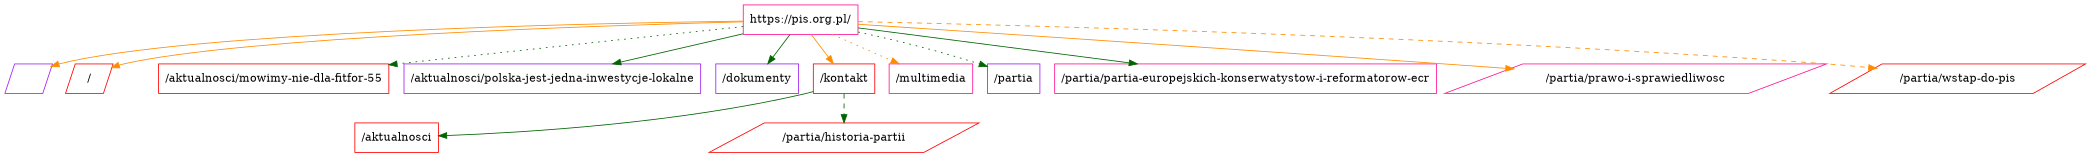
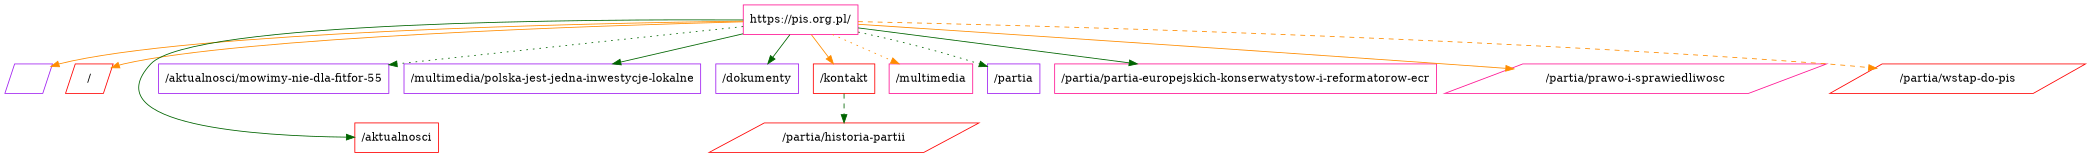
(274, 79) -> (274, 79)
(552, 79) -> (552, 79)
(631, 122) -> (405, 26)
